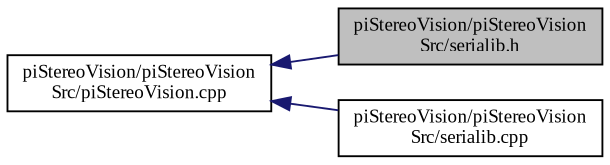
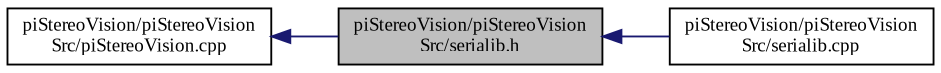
(314, 107) -> (646, 36)
